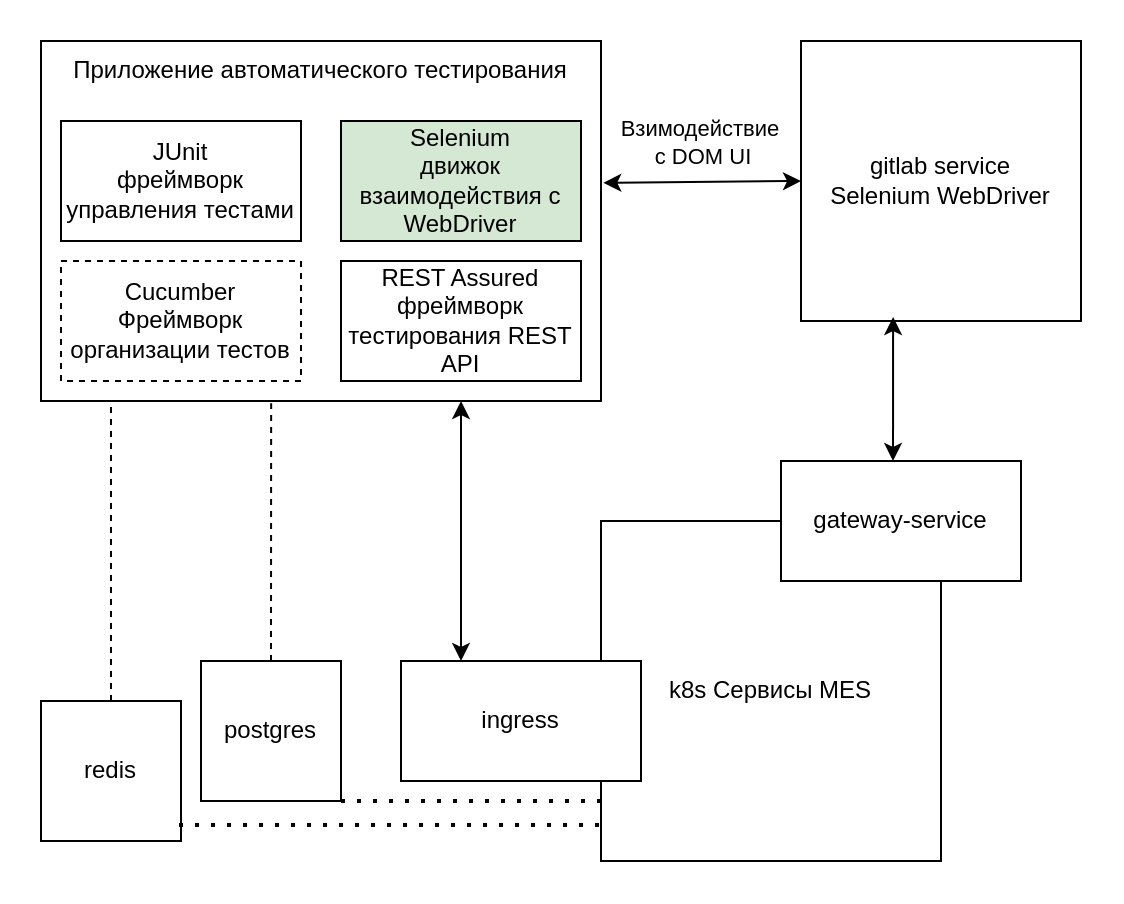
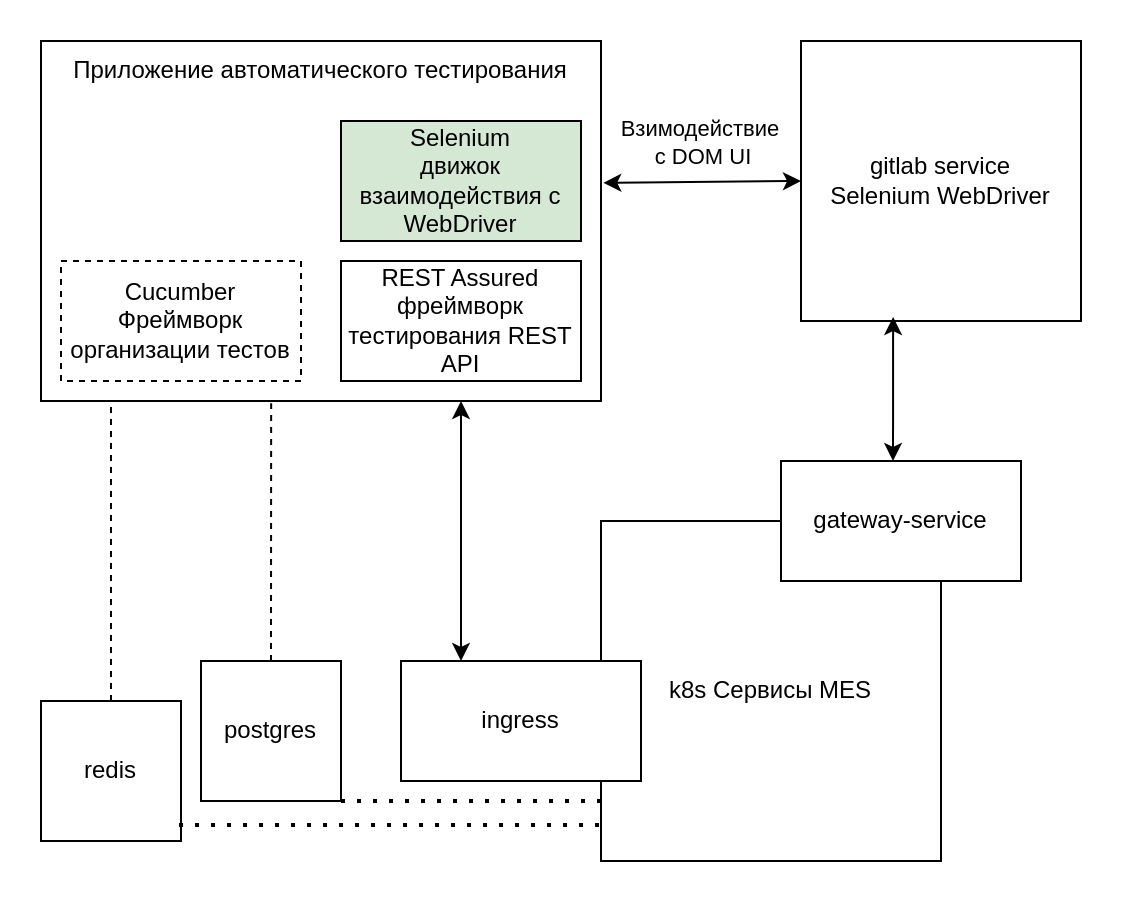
(181, 181) -> none
